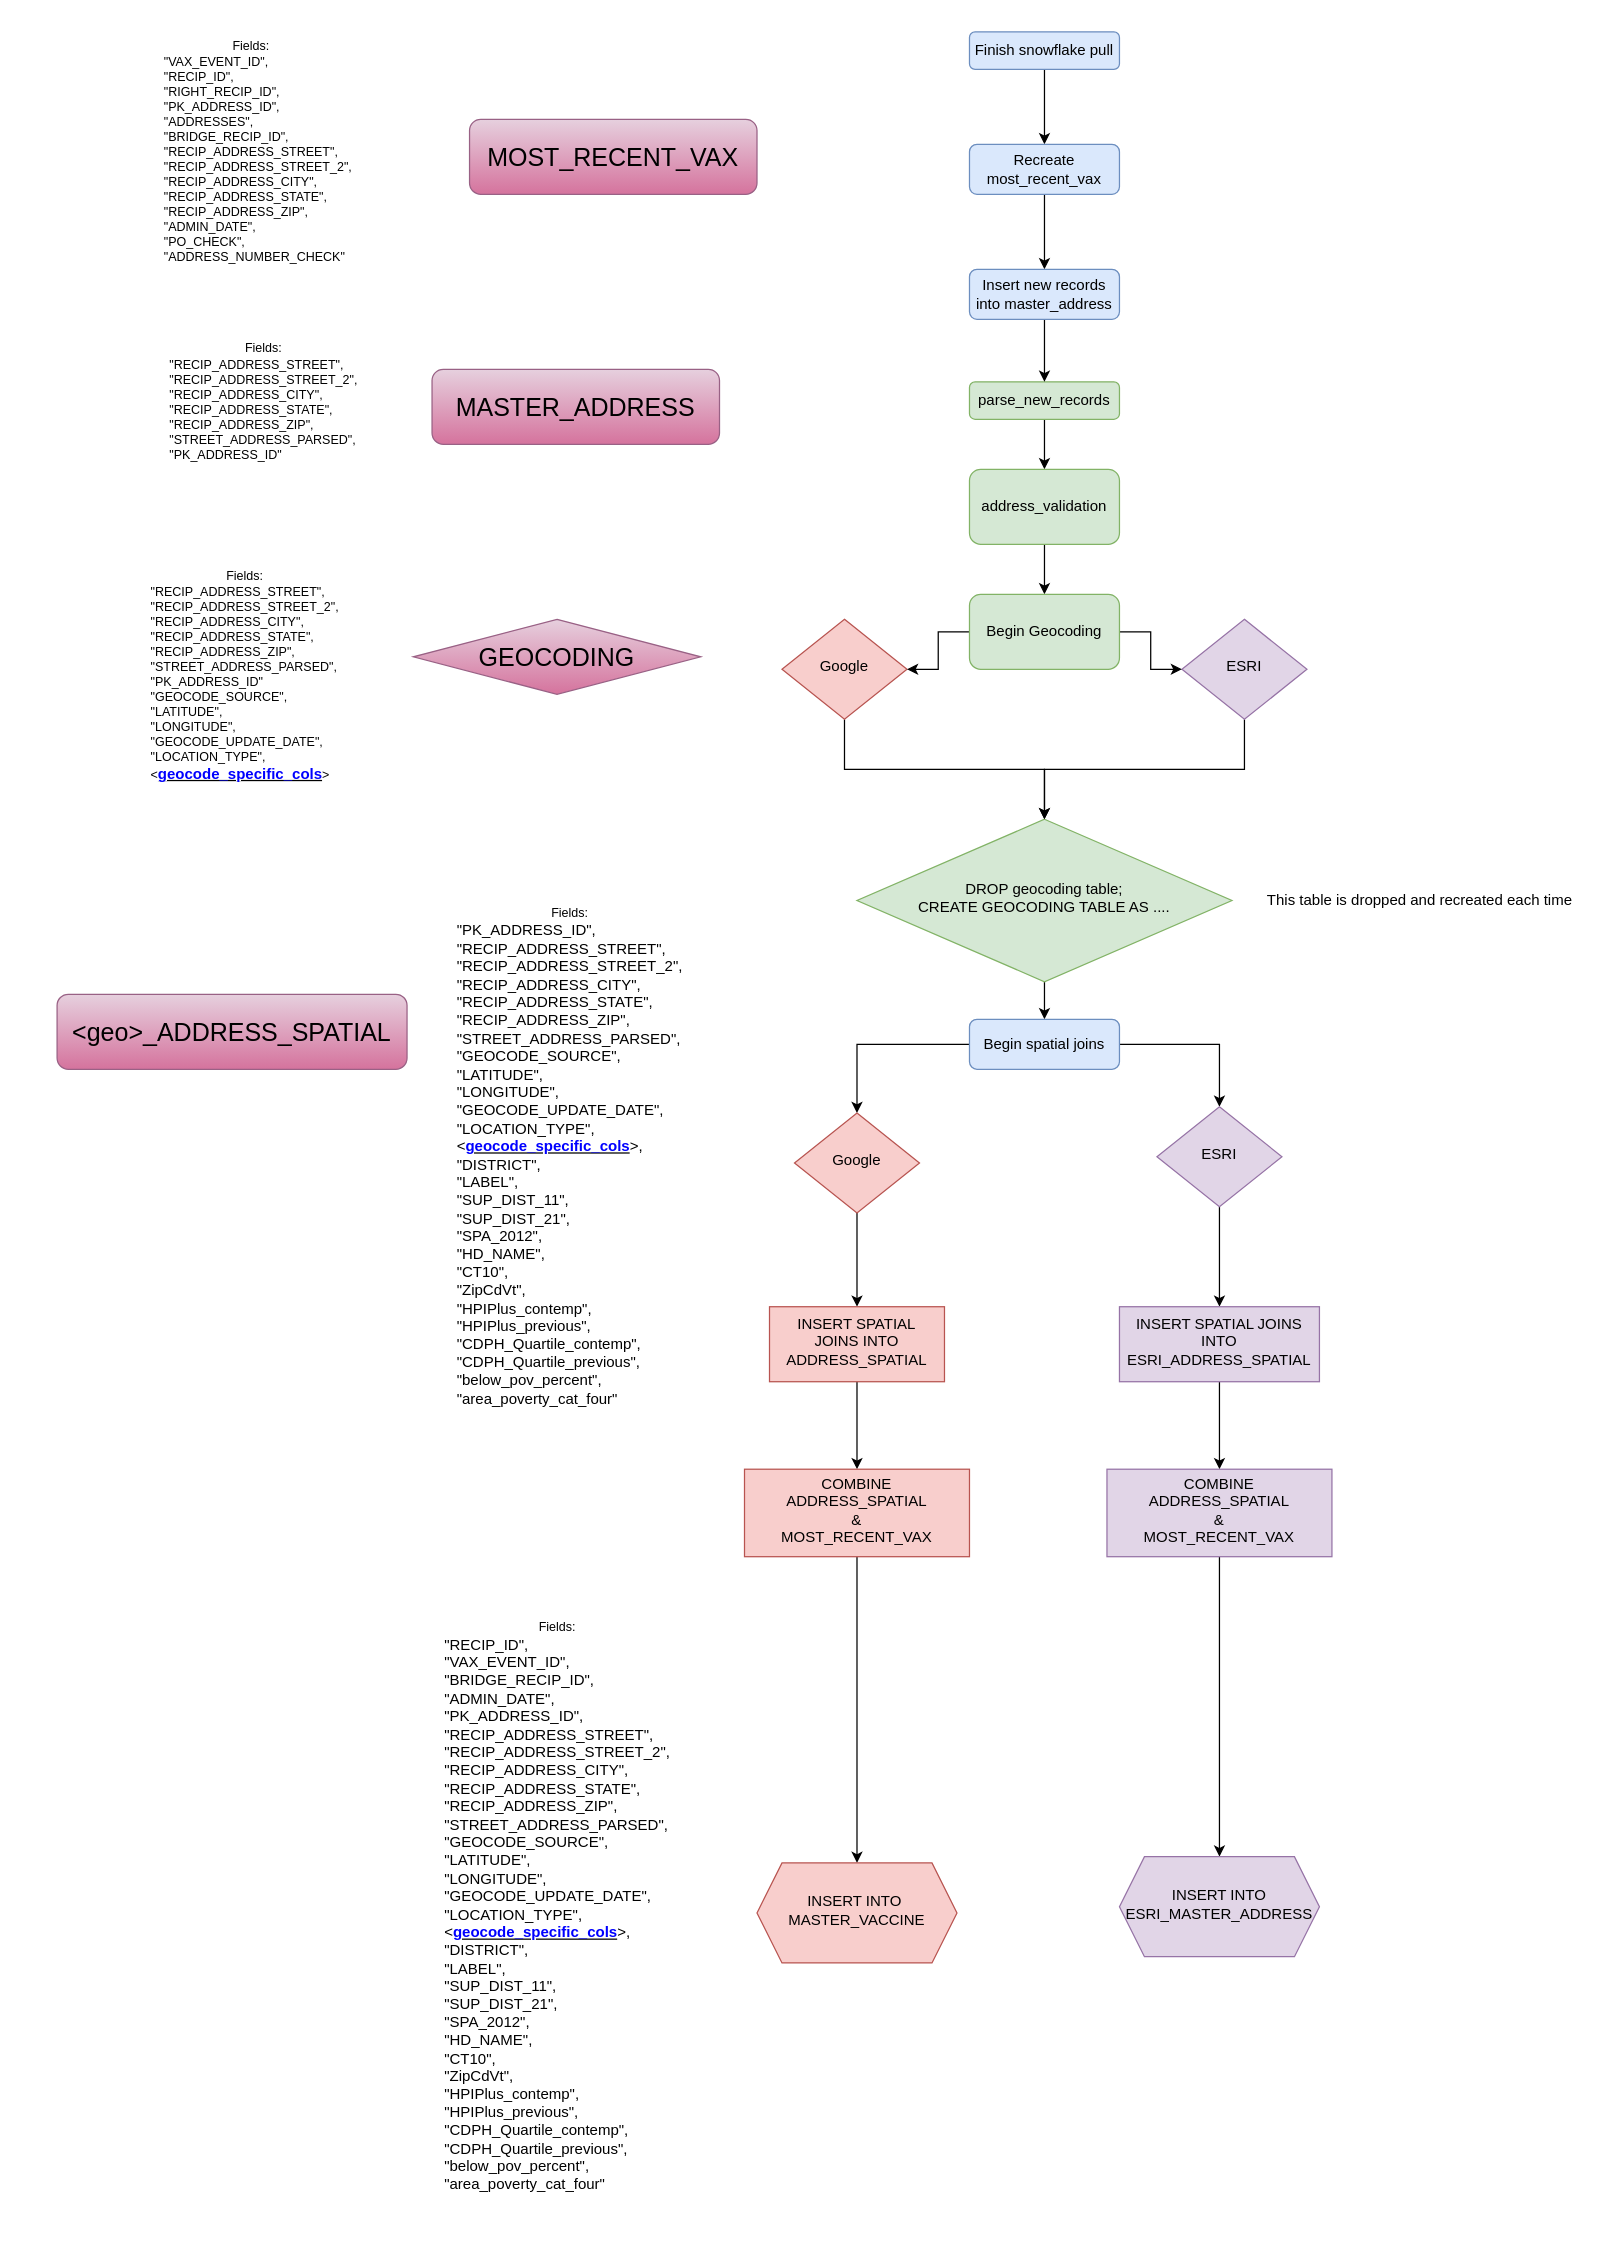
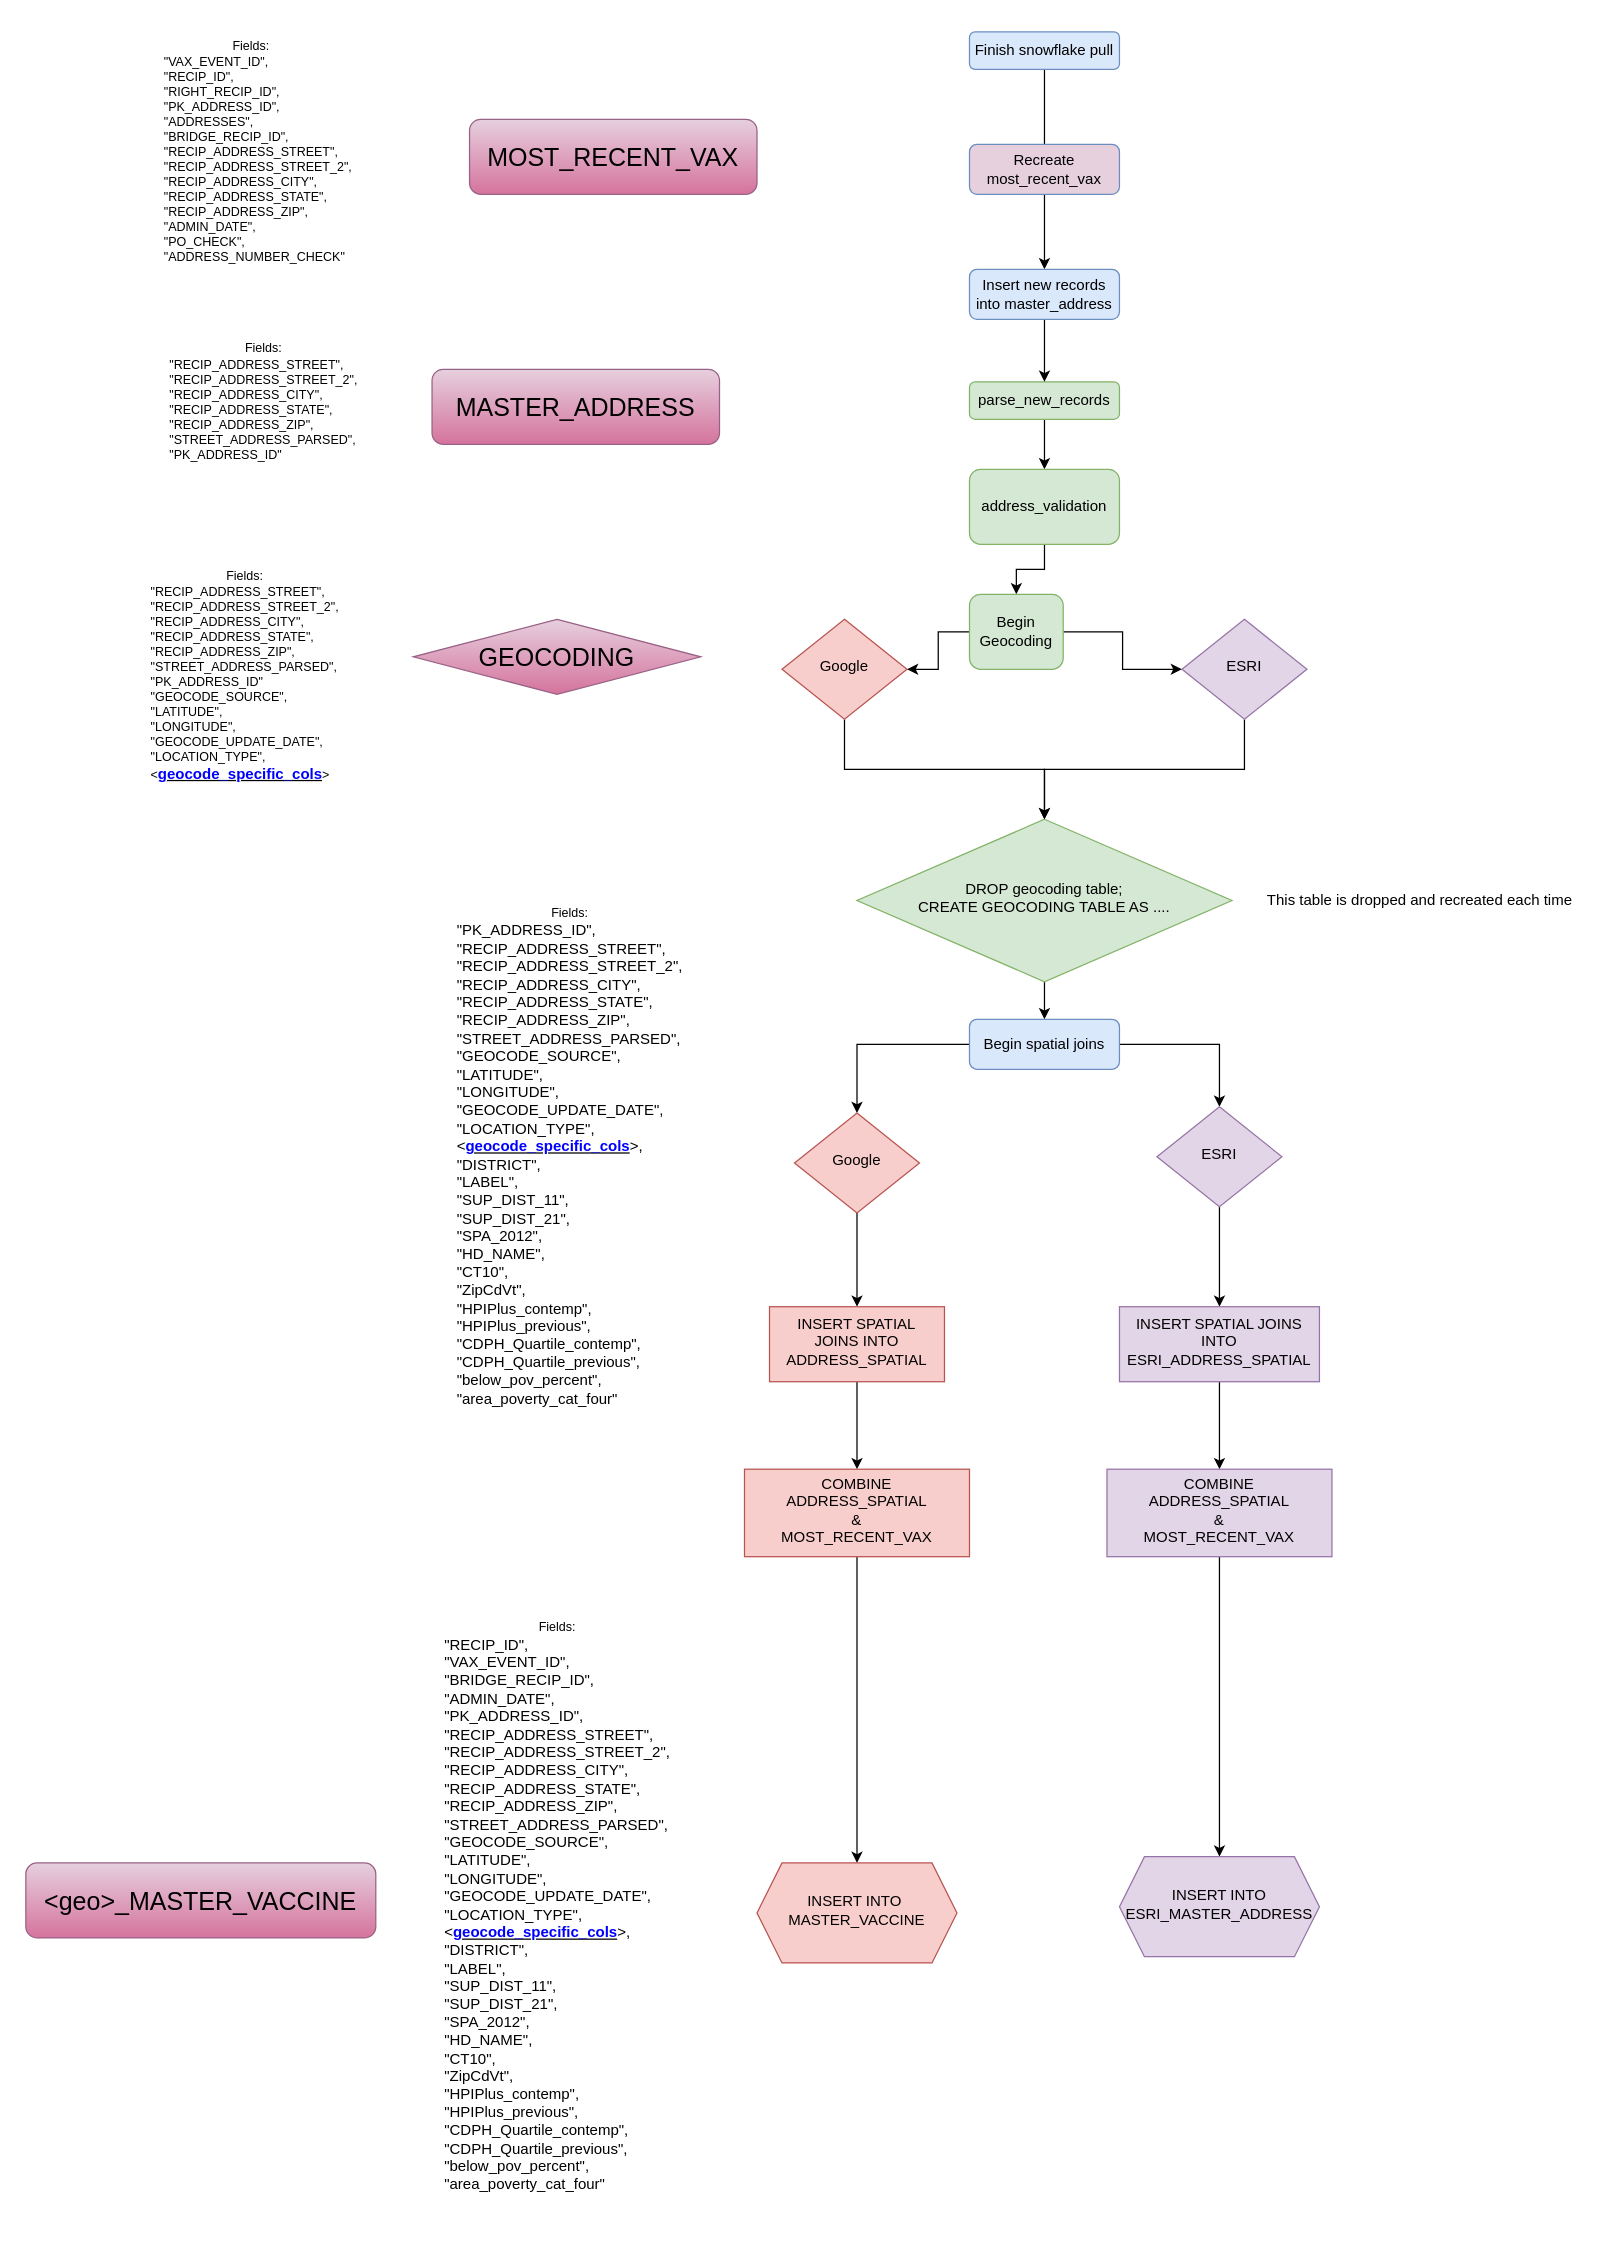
(1044, 134) -> (1044, 138)
(1044, 169) -> (1044, 169)
(1044, 632) -> (1016, 632)
(232, 1032) -> none
none -> (201, 1901)
